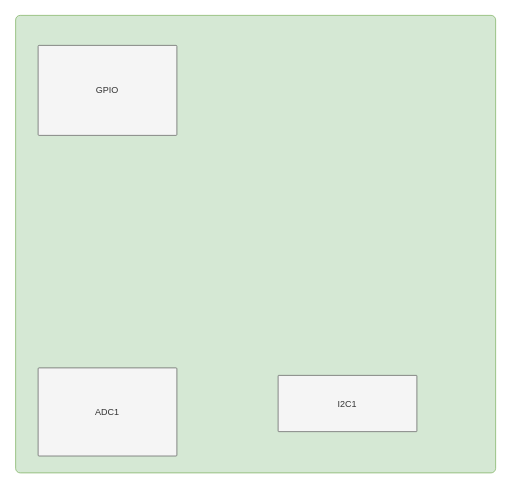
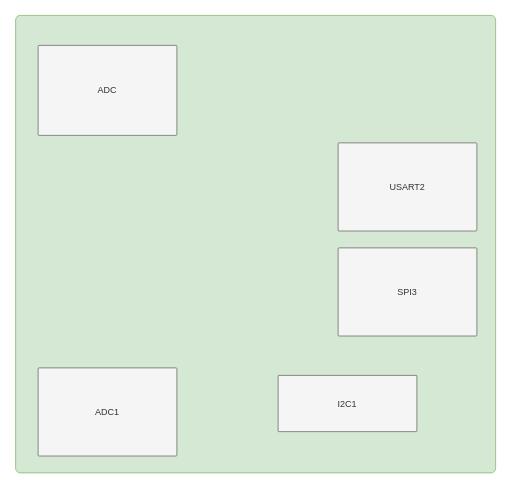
(107, 90) -> (107, 90)
none -> (407, 187)
none -> (407, 292)
